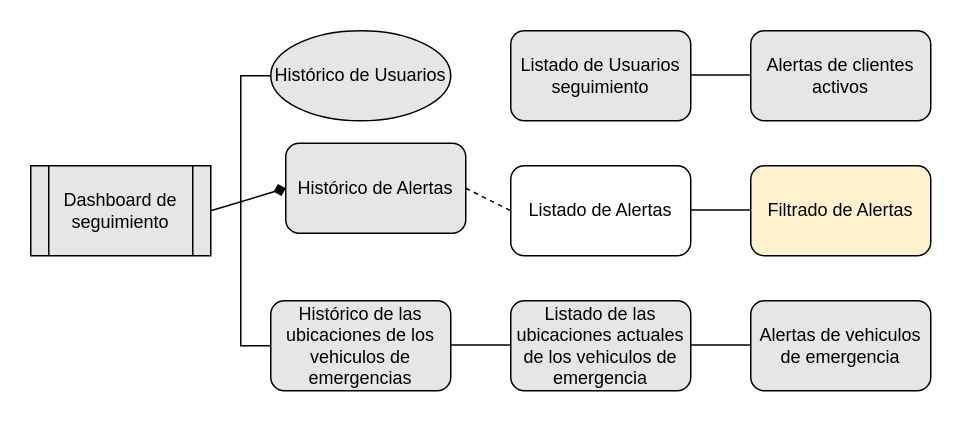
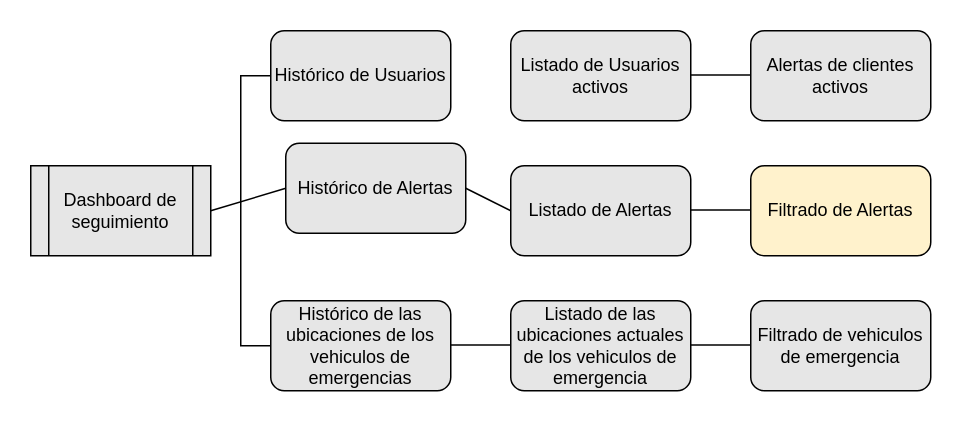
(361, 76) -> (361, 76)
(601, 76) -> (601, 76)
(273, 192) -> (279, 190)
(487, 199) -> (487, 199)
(601, 211) -> (601, 211)
(841, 346) -> (841, 346)
